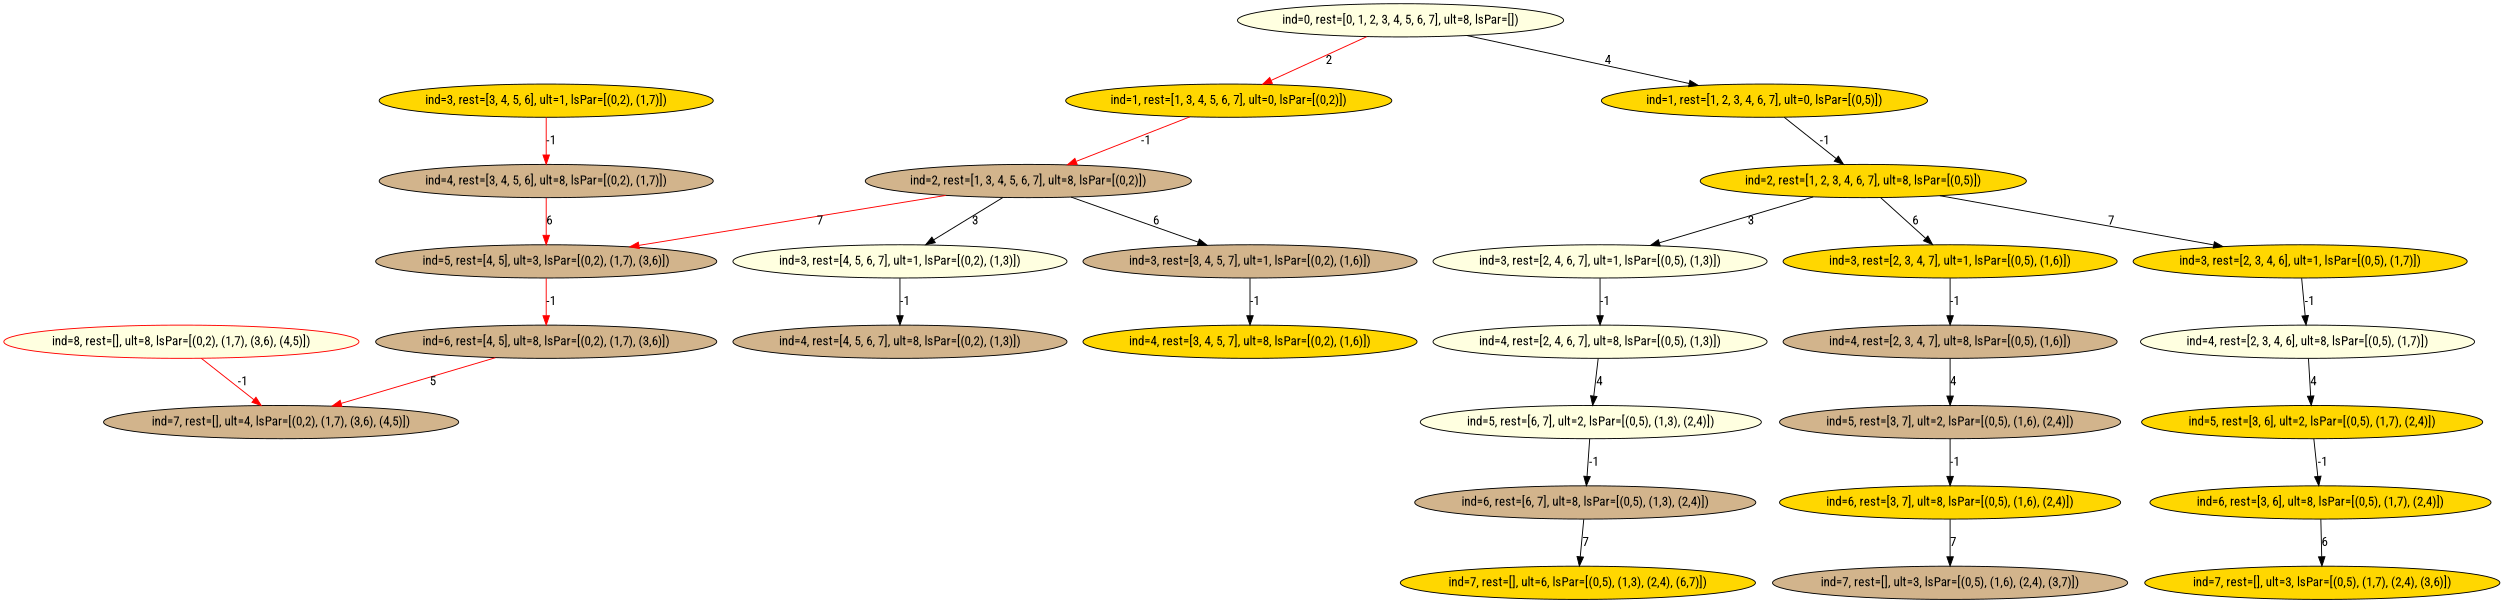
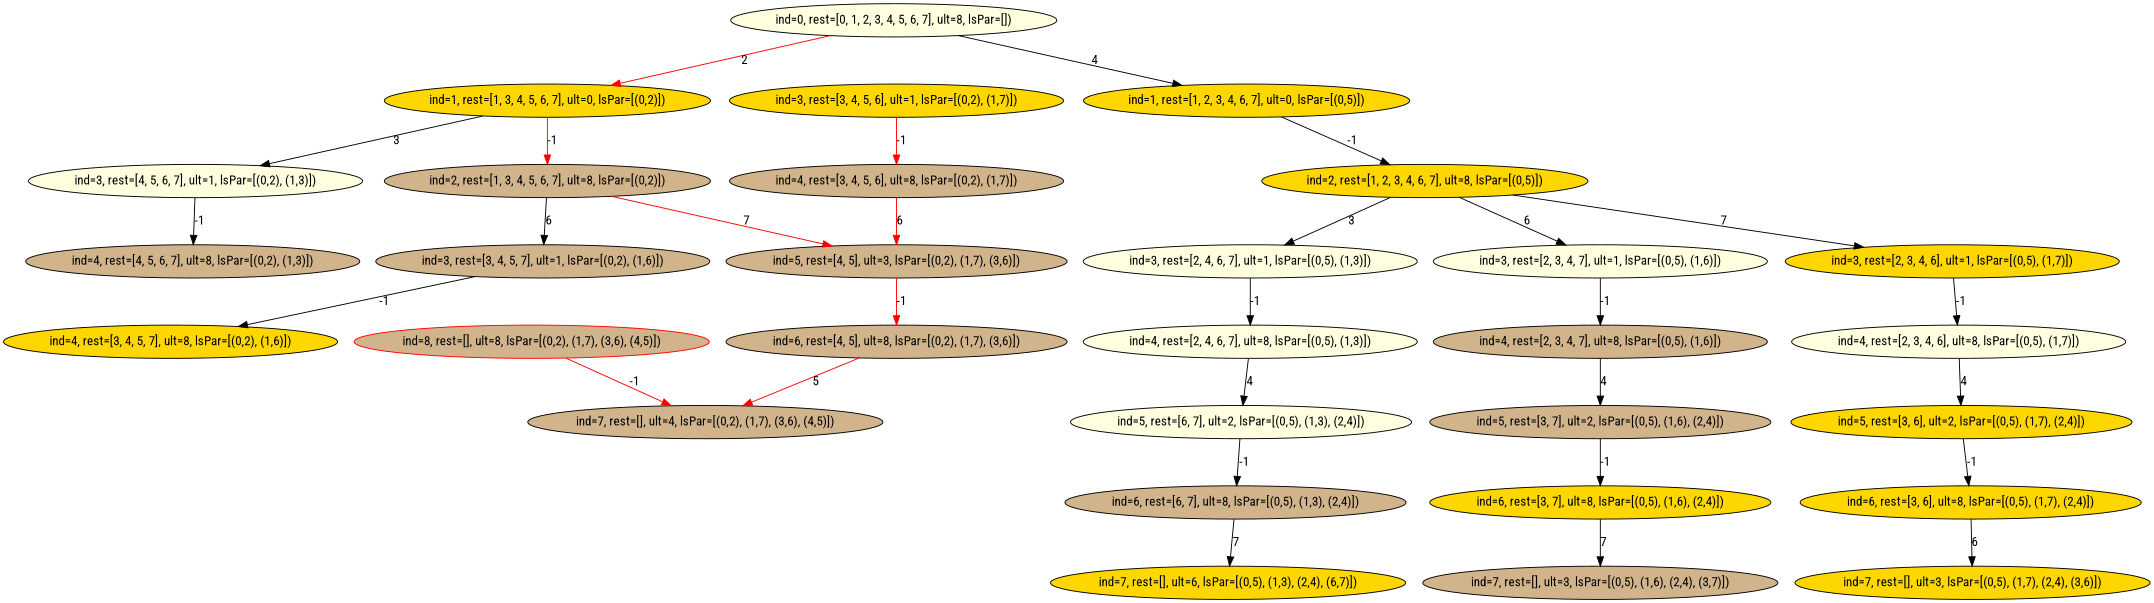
(968, 219) -> (376, 140)
(1950, 261) -> (1600, 261)
(181, 342) -> (532, 342)
